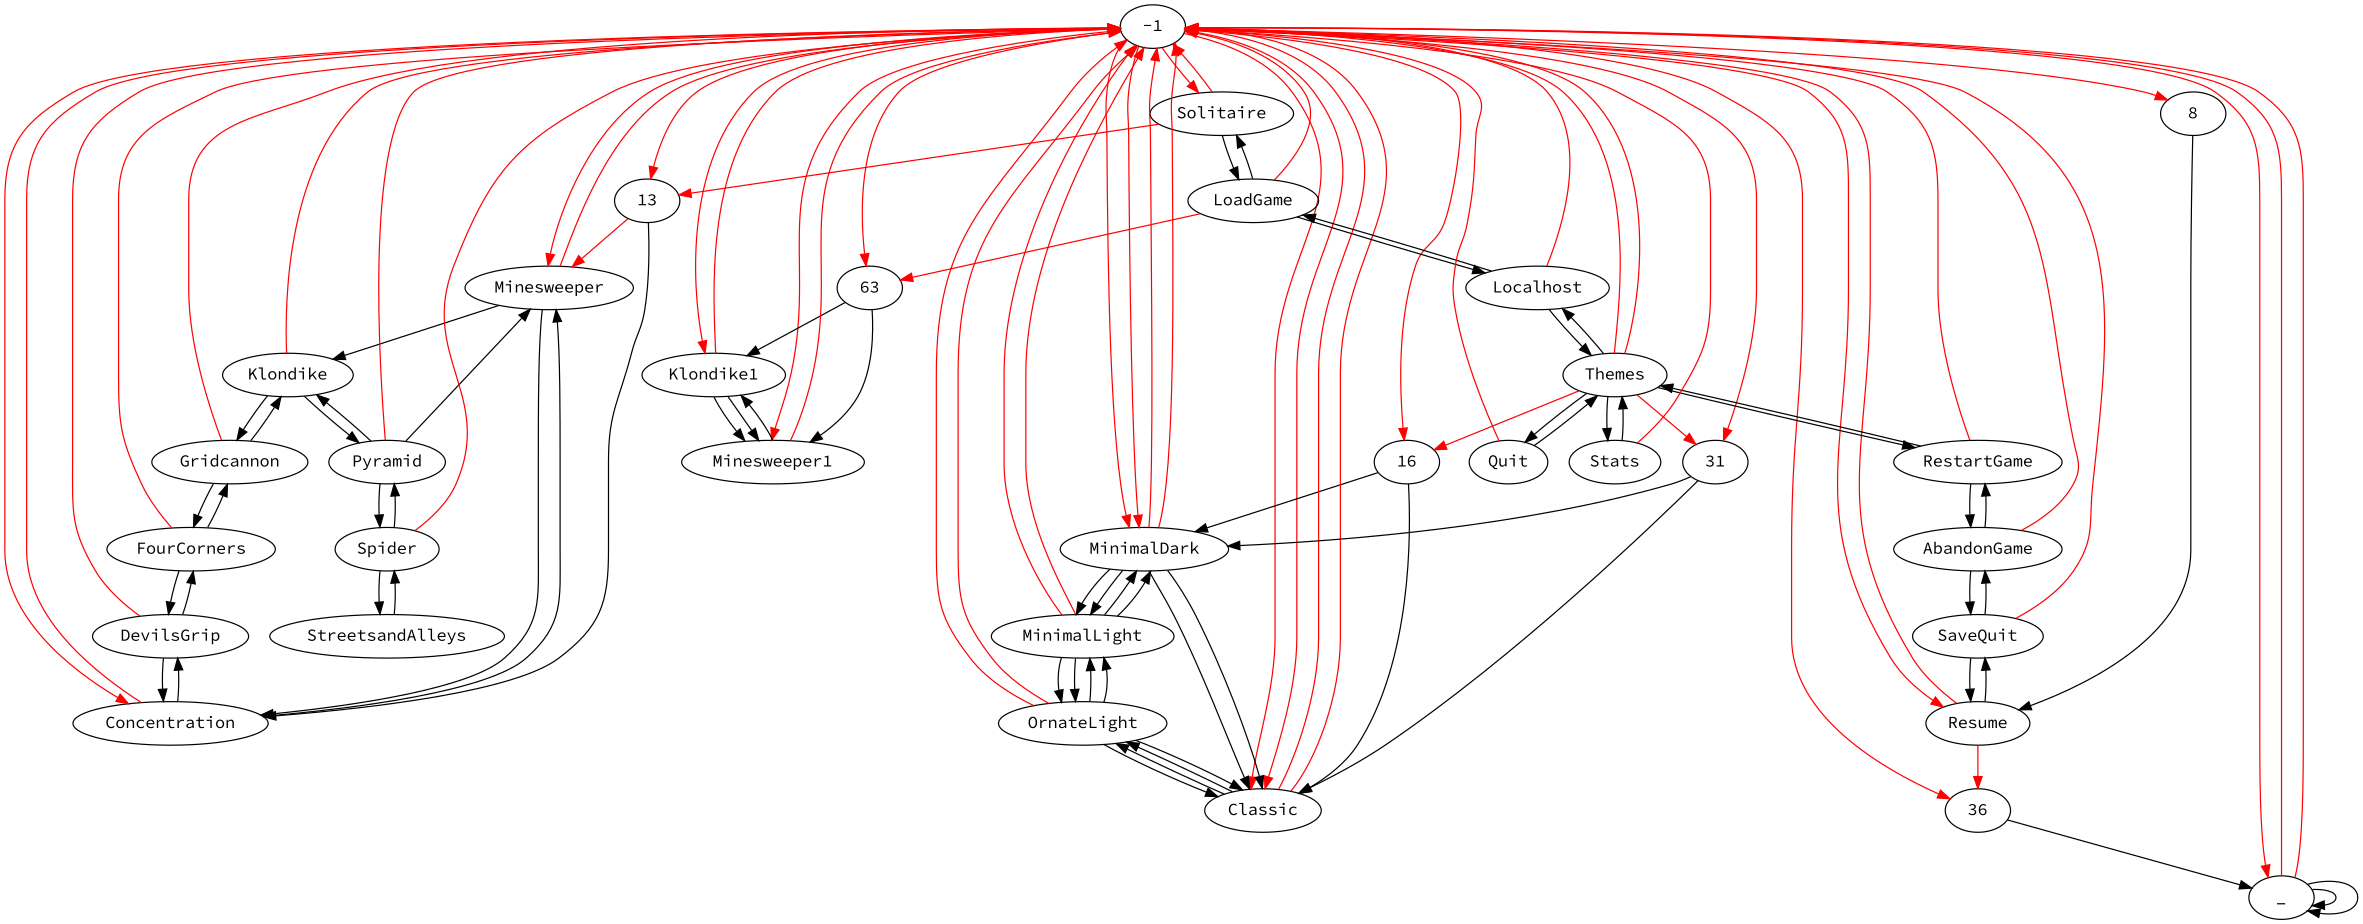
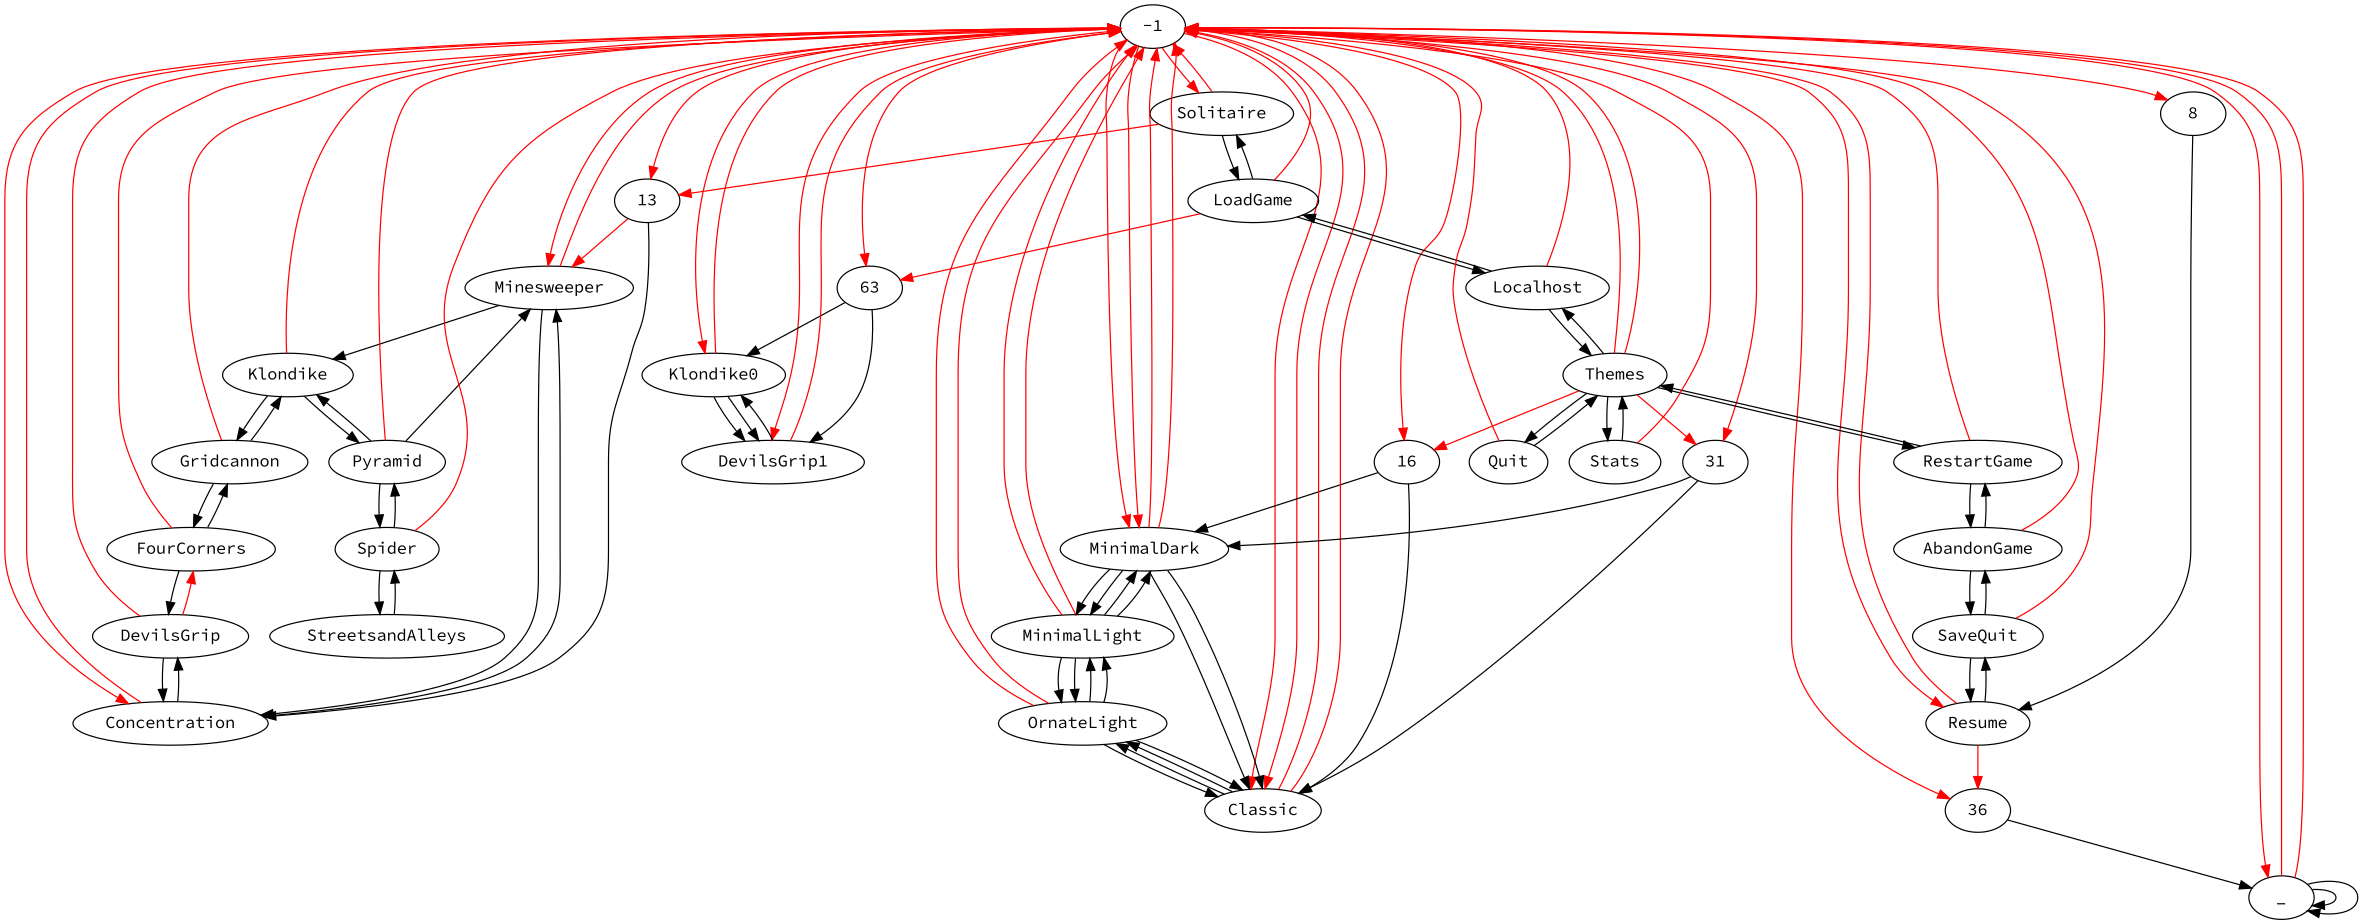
(714, 375) -> (714, 375)
(773, 462) -> (773, 462)
(187, 599) -> (187, 599)
